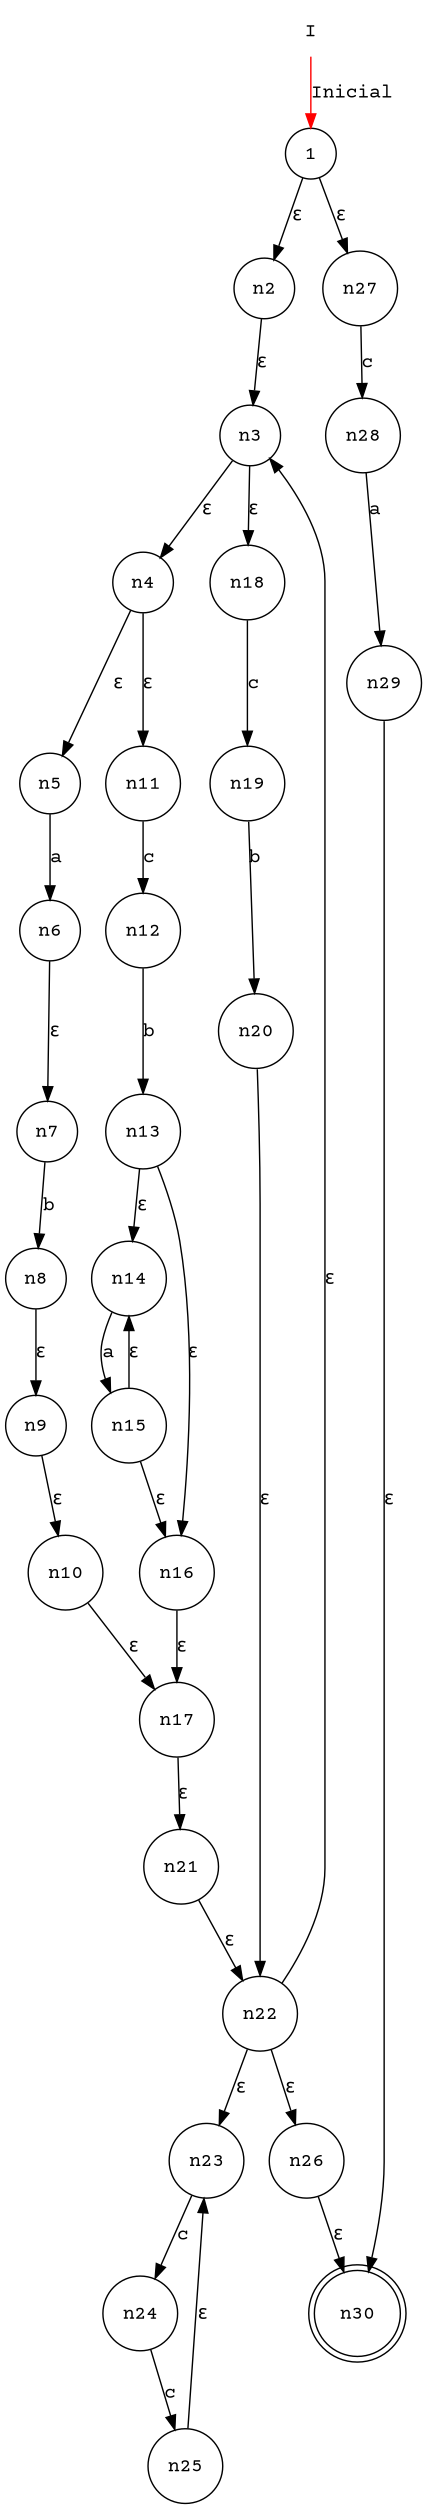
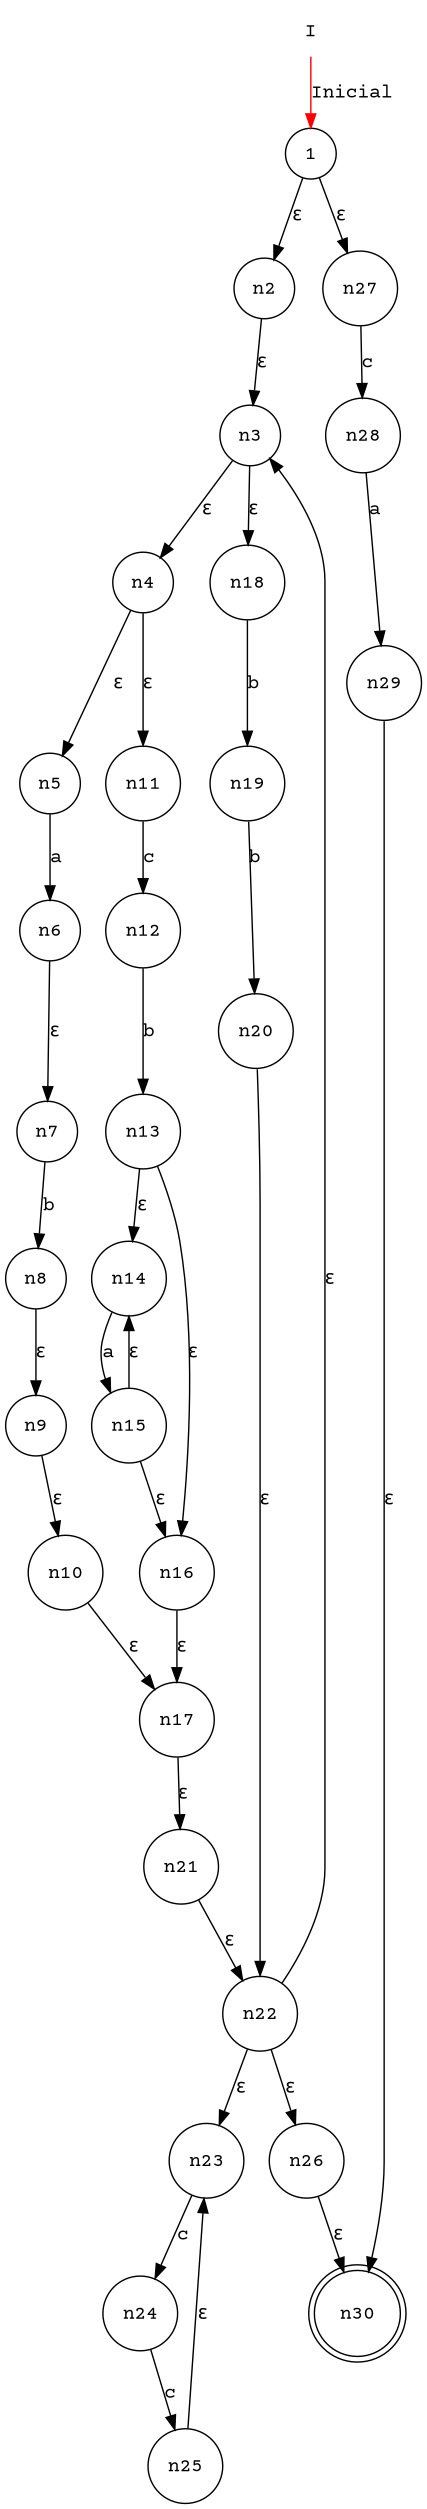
(254, 683) -> (254, 683)
